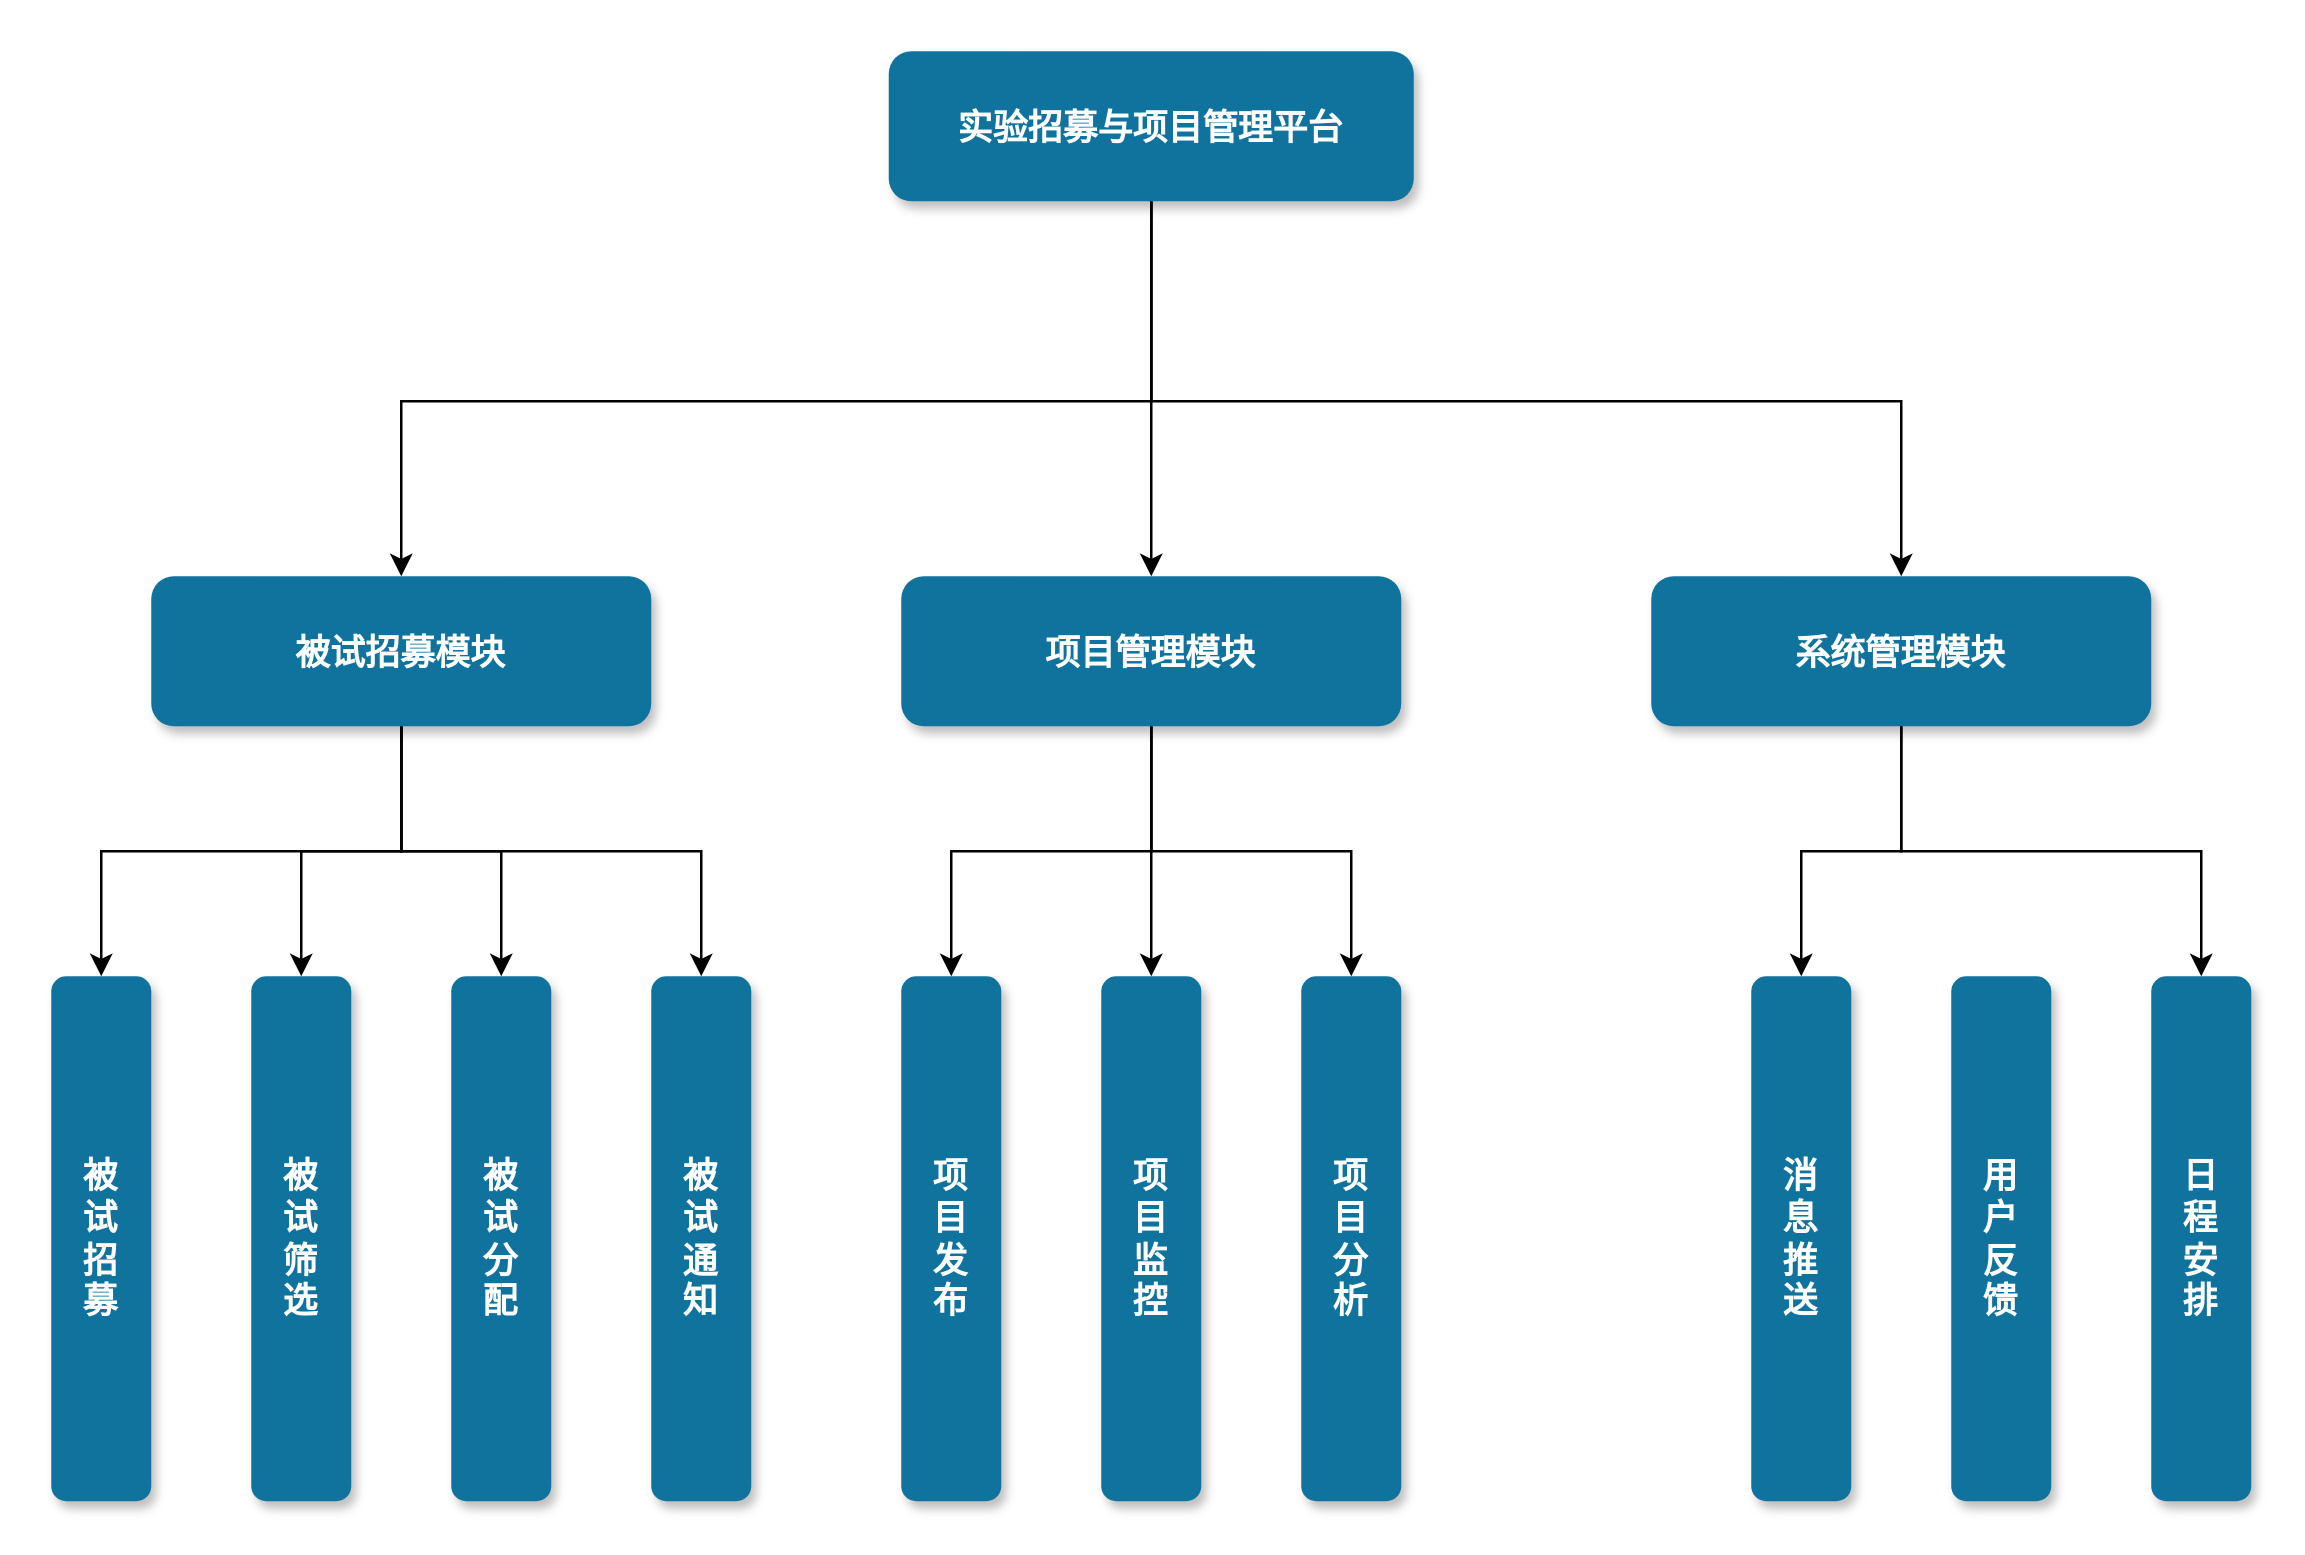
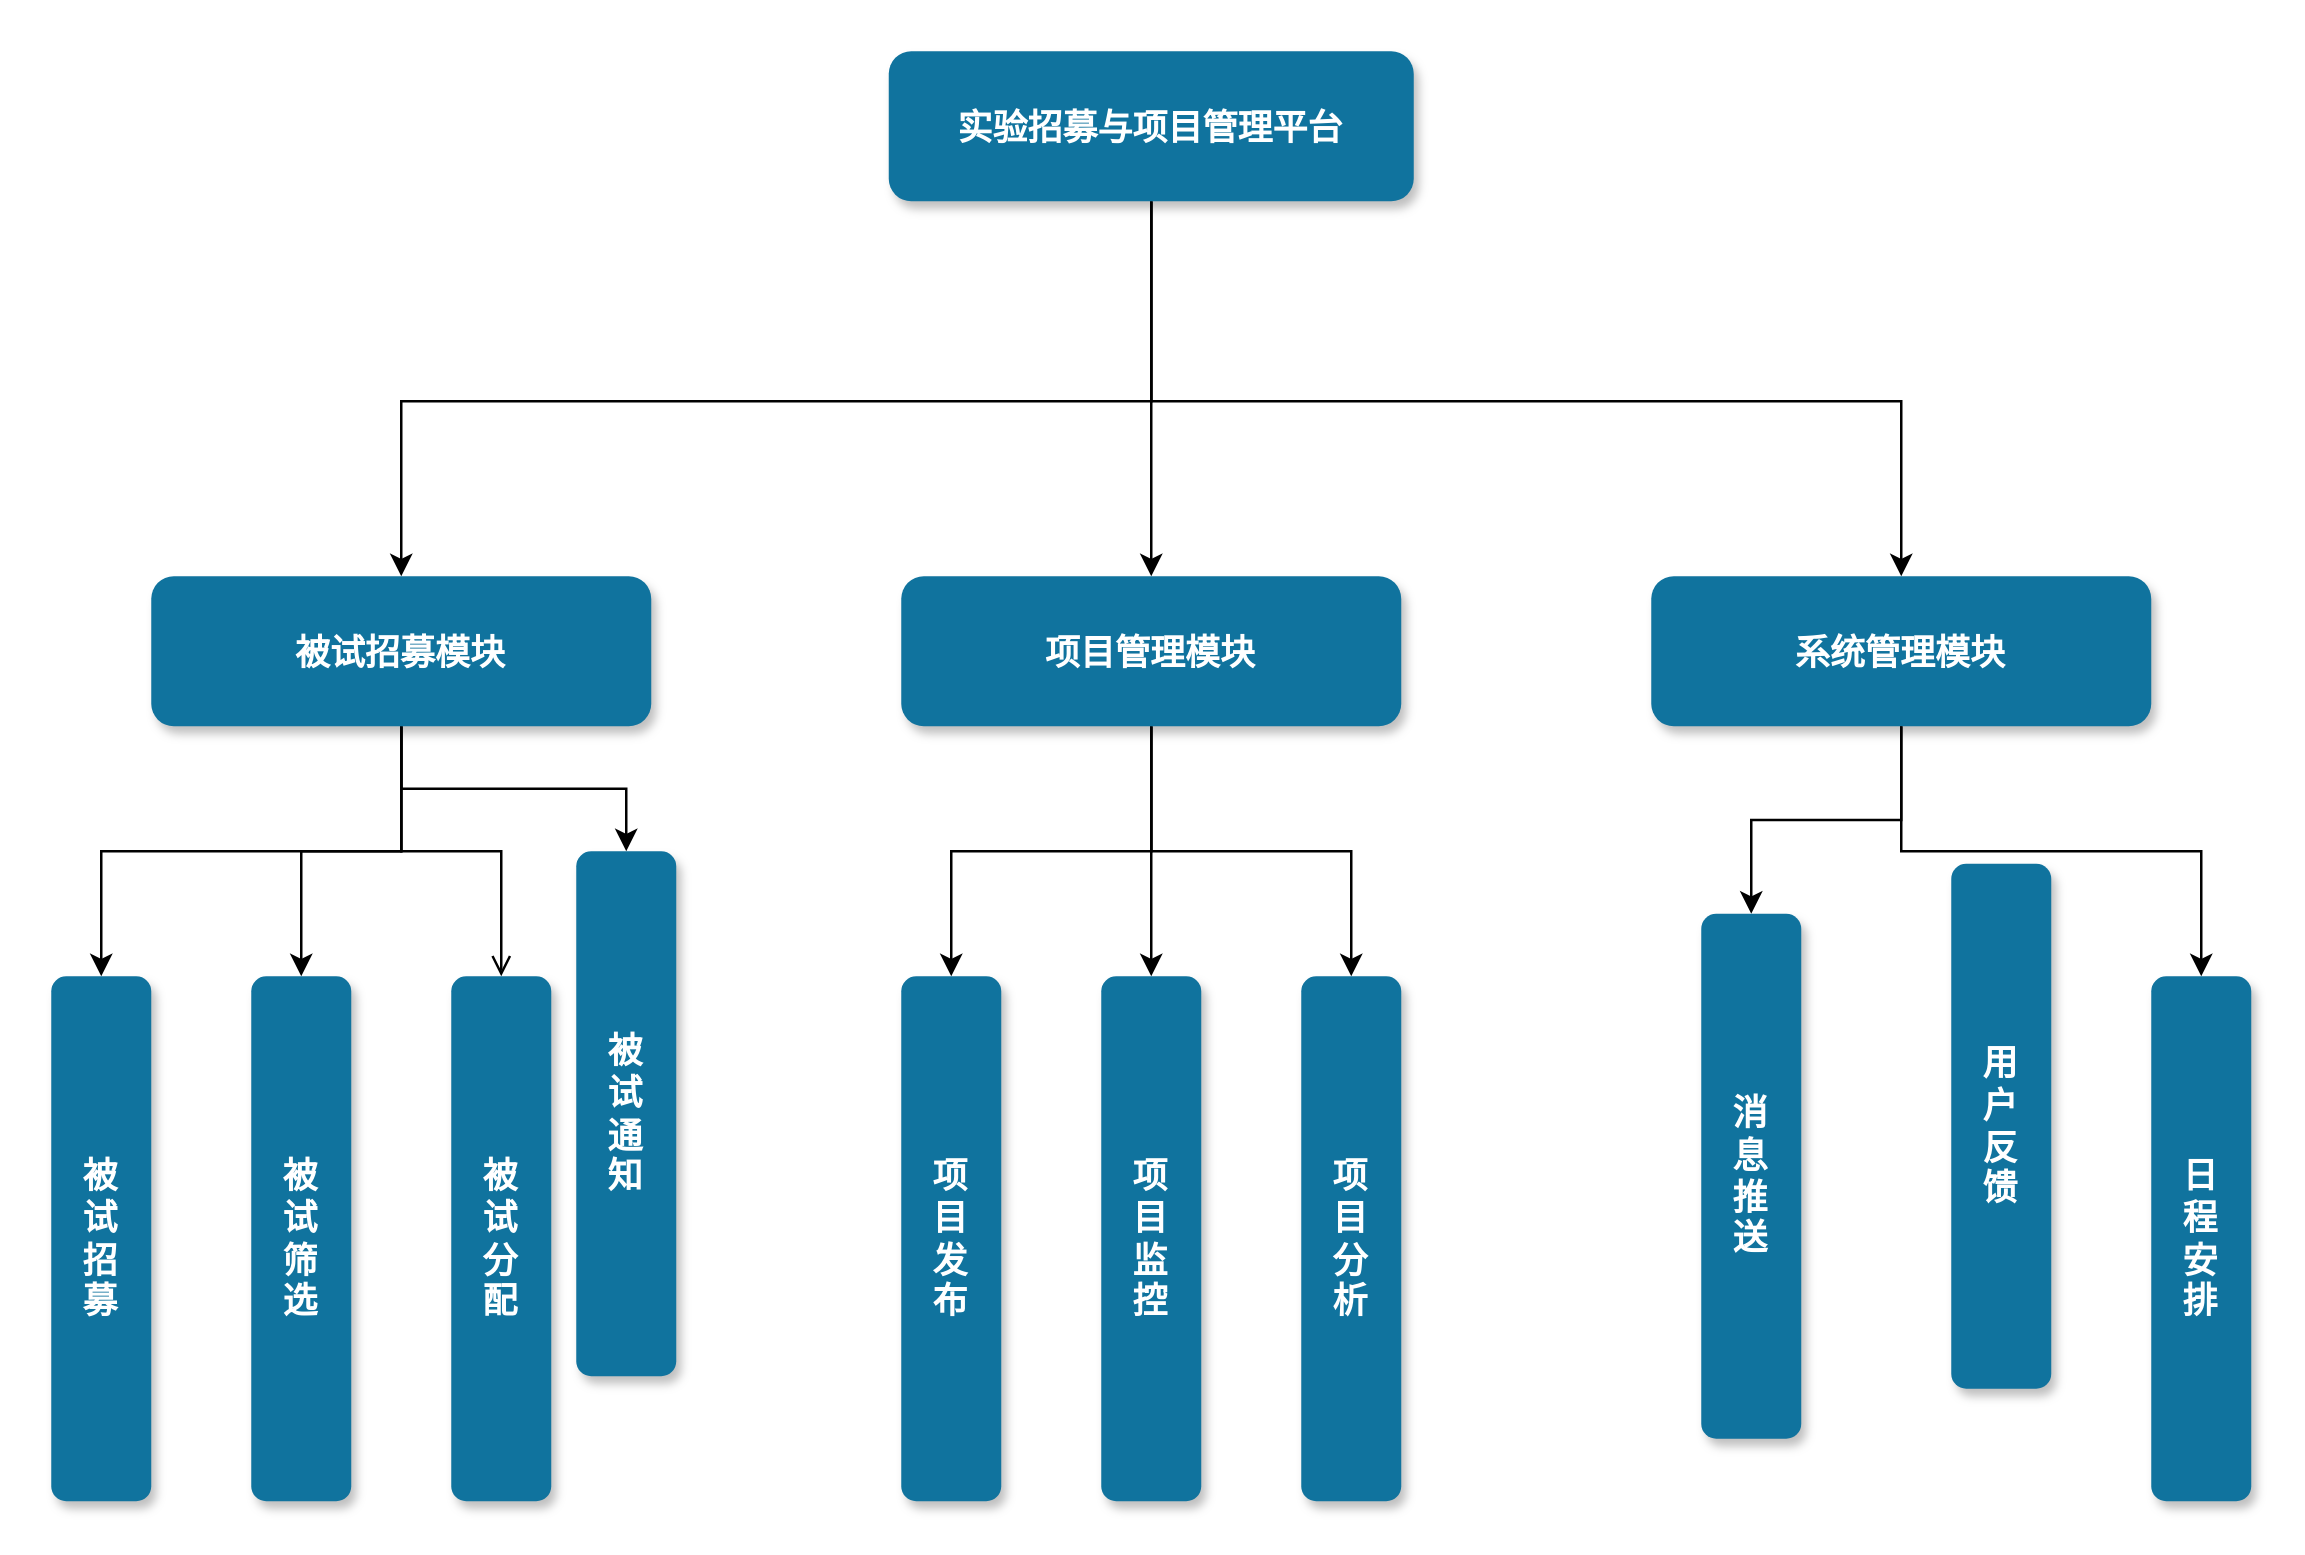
(501, 958) -> (501, 962)
(701, 1239) -> (626, 1114)
(1801, 1239) -> (1751, 1176)
(2001, 1239) -> (2001, 1126)
